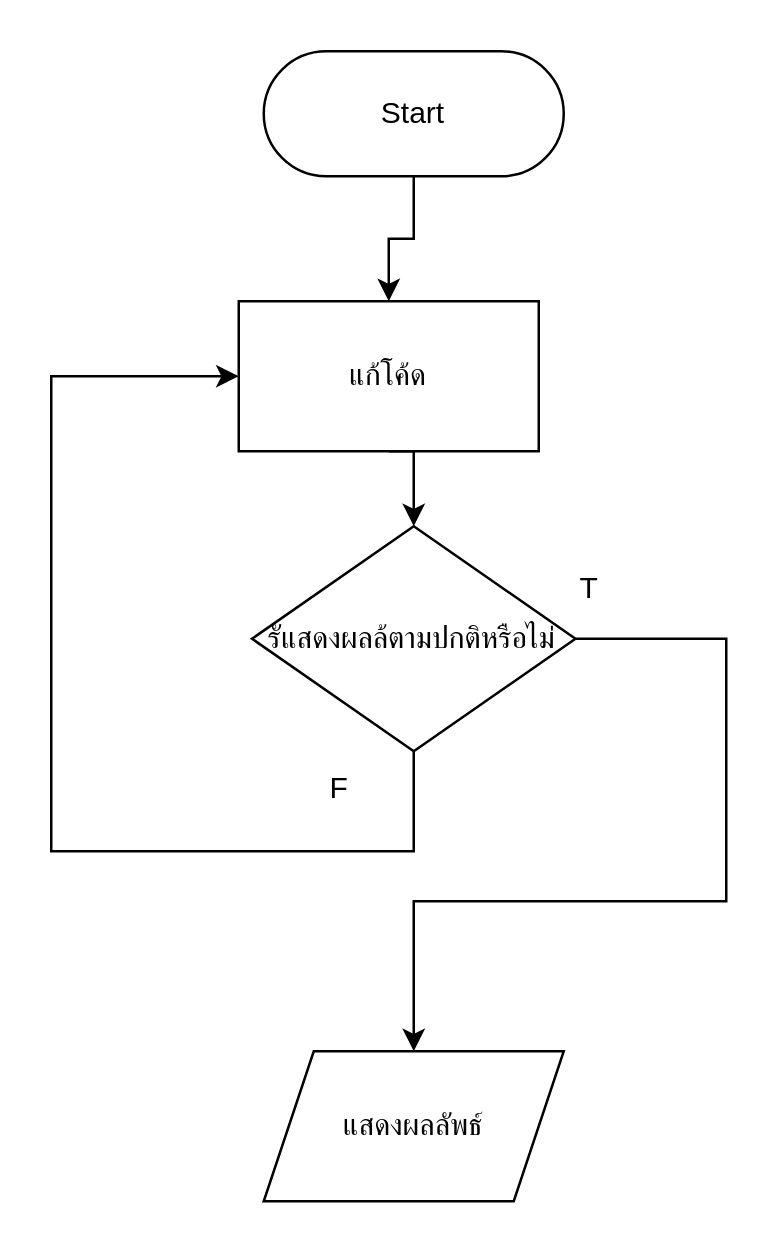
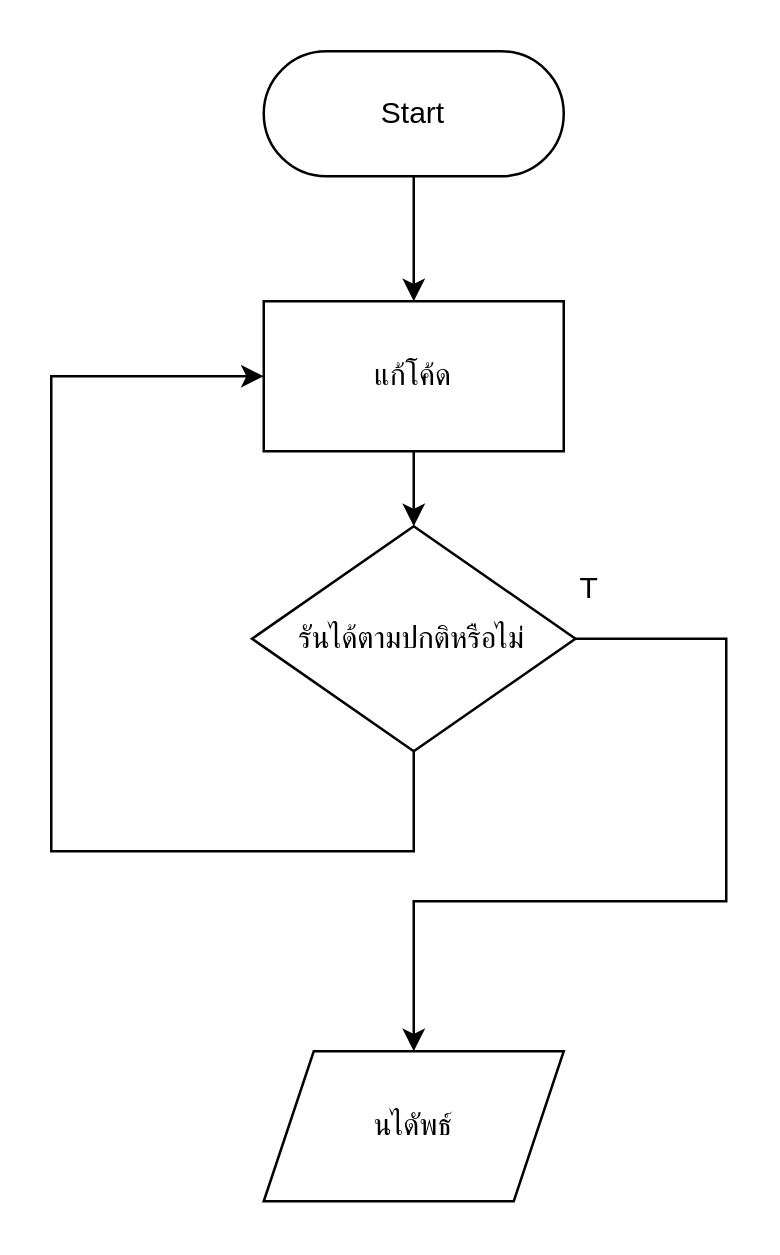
(389, 376) -> (414, 376)
(413, 639) -> (413, 639)
(339, 789) -> none
(414, 1126) -> (414, 1126)
